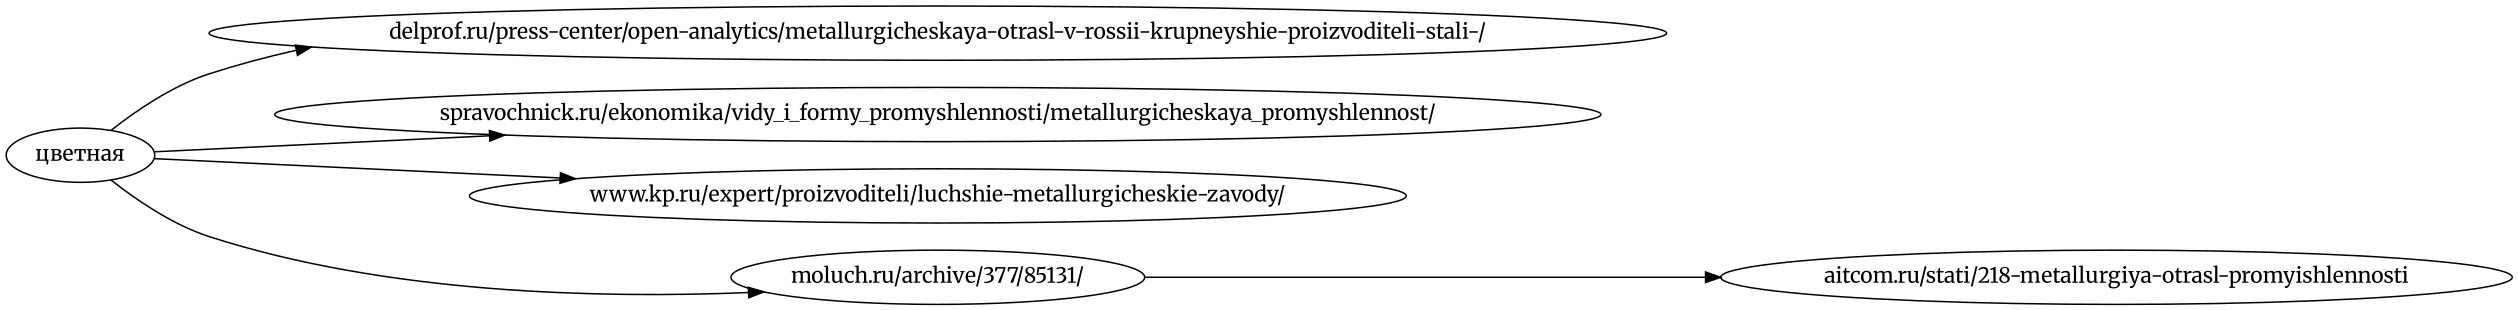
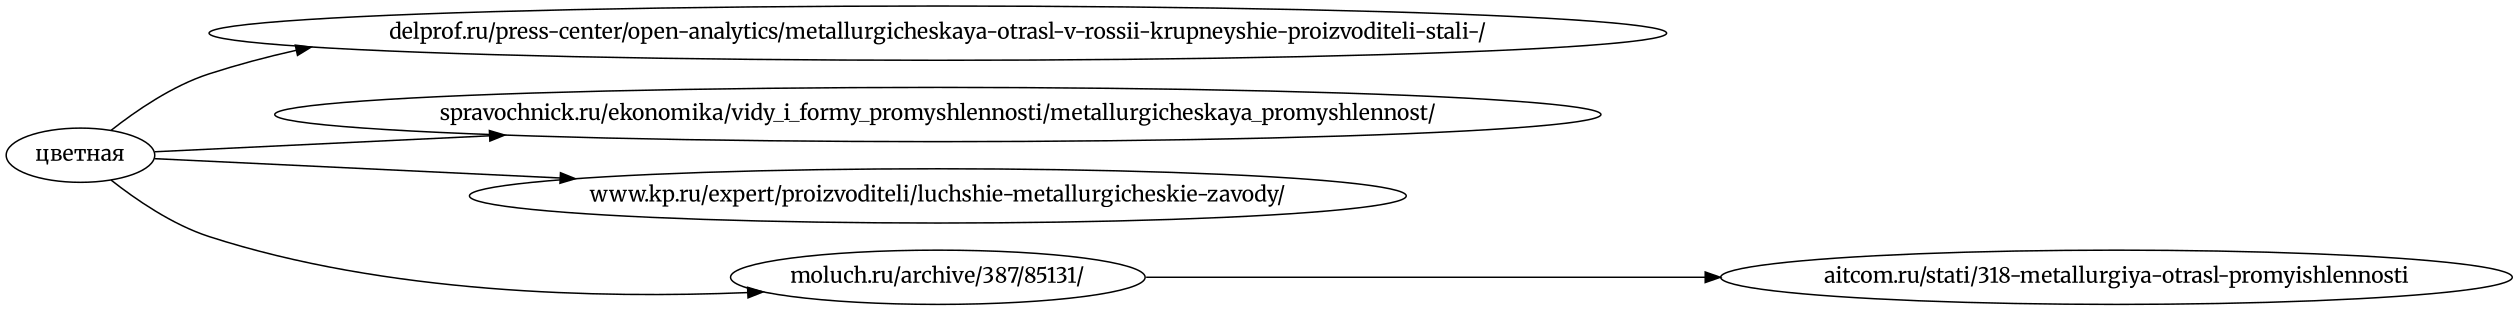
(938, 277) -> (938, 277)
(2117, 277) -> (2117, 277)
